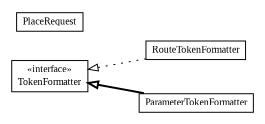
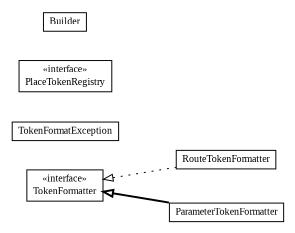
(50, 21) -> none
none -> (65, 21)
none -> (65, 76)
none -> (65, 131)
